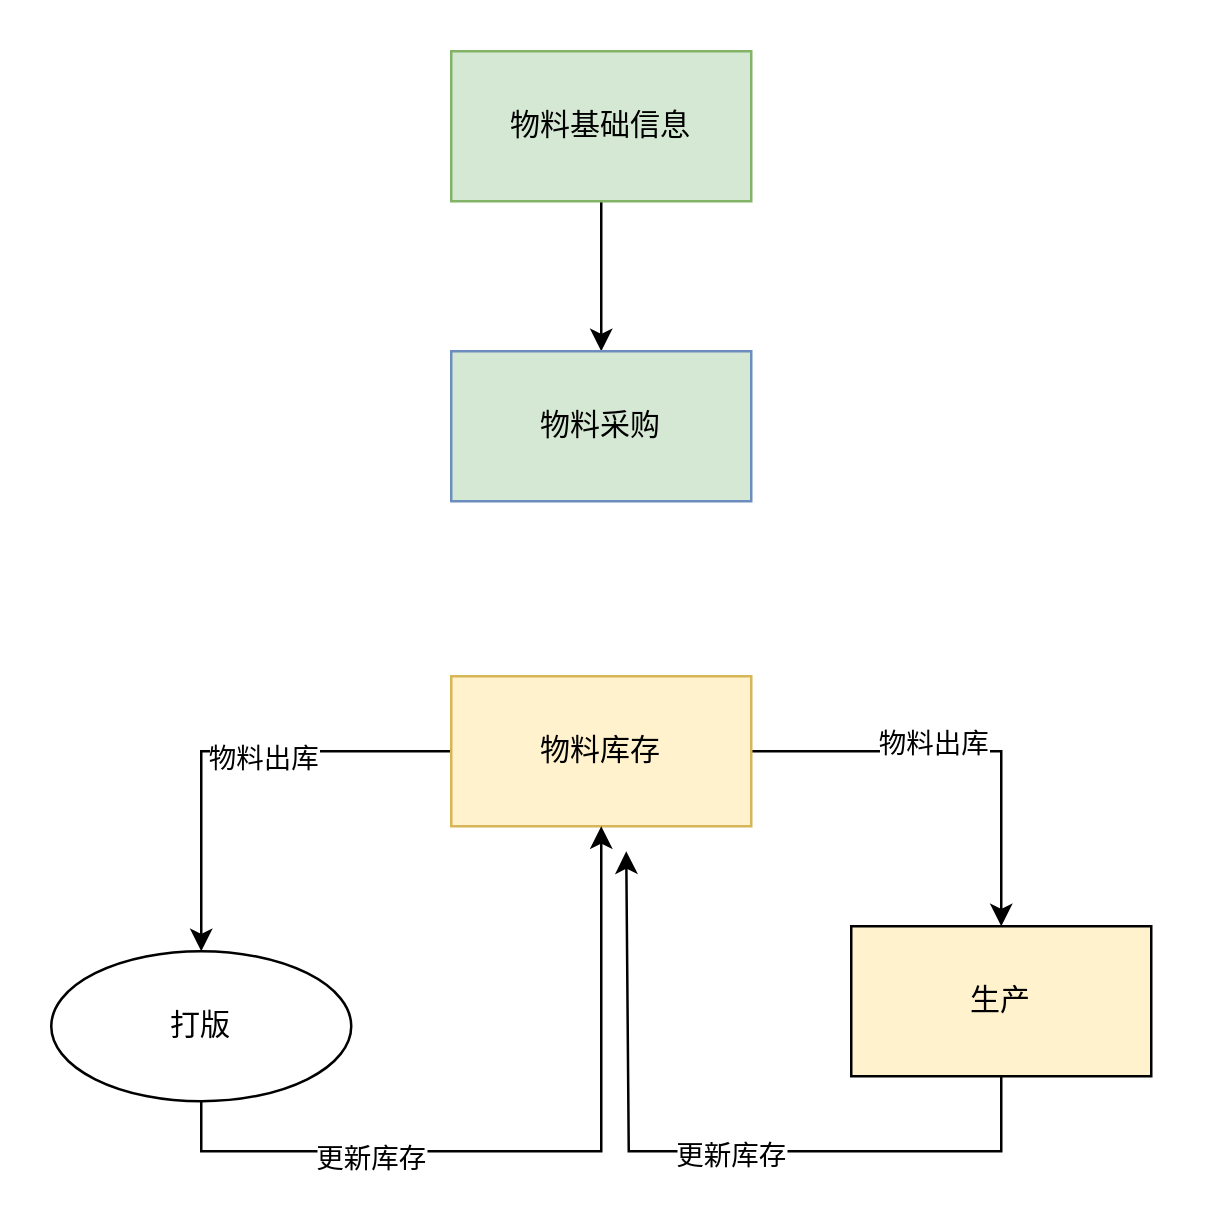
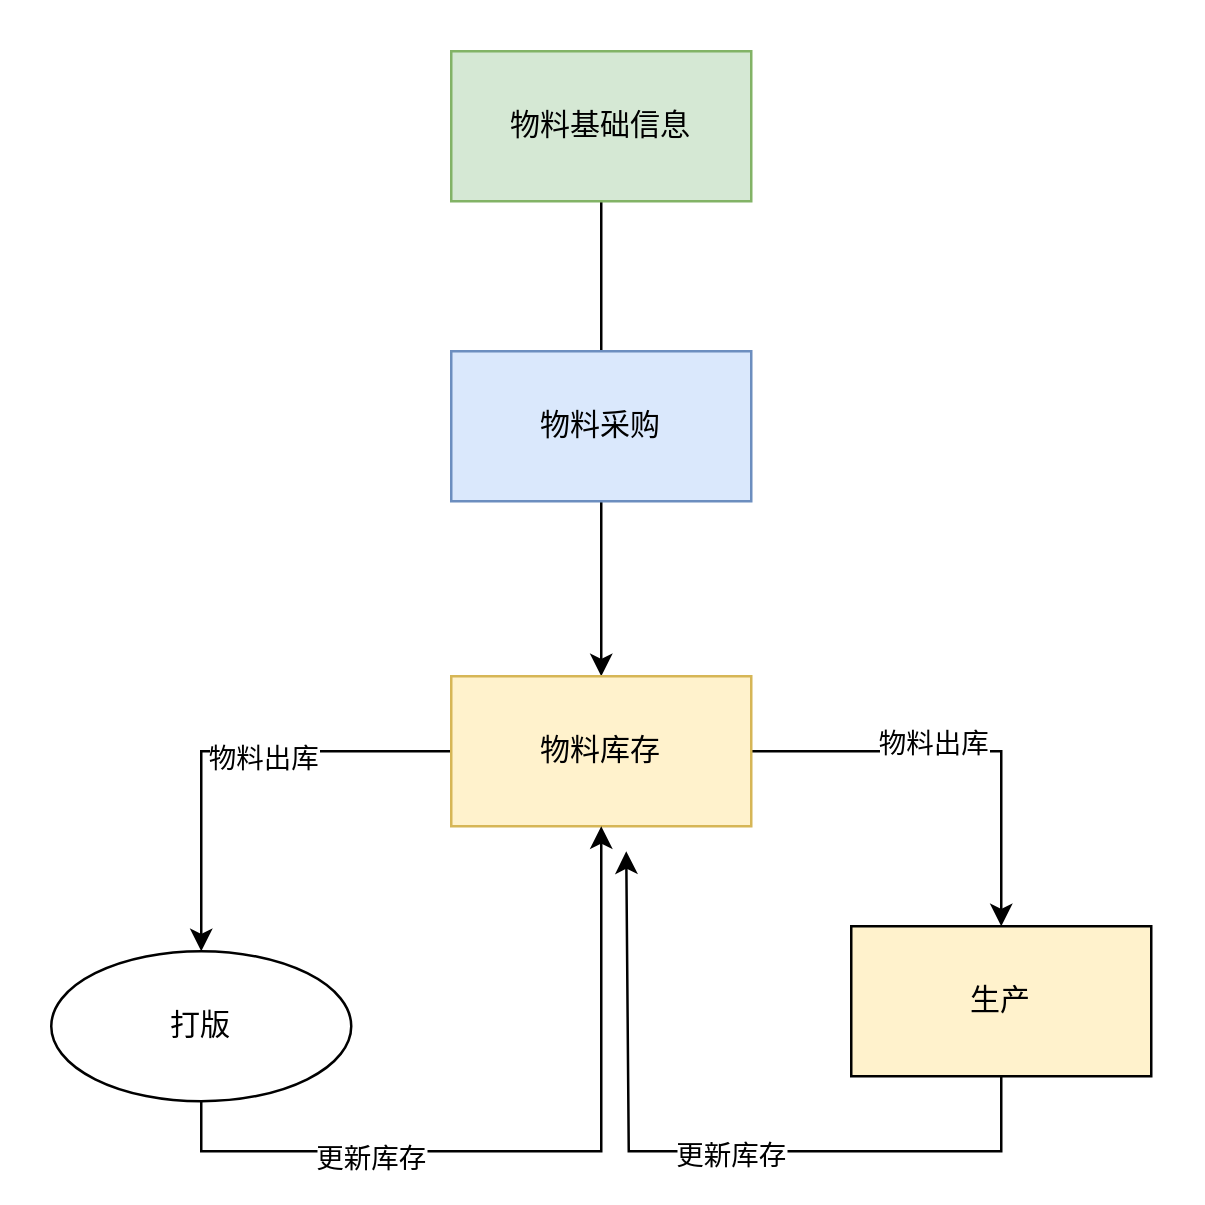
(601, 333) -> (601, 340)
(601, 426) -> (601, 426)
none -> (601, 580)
